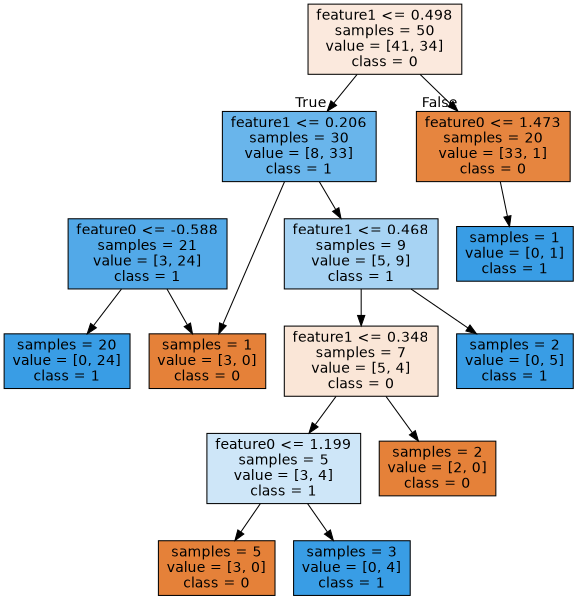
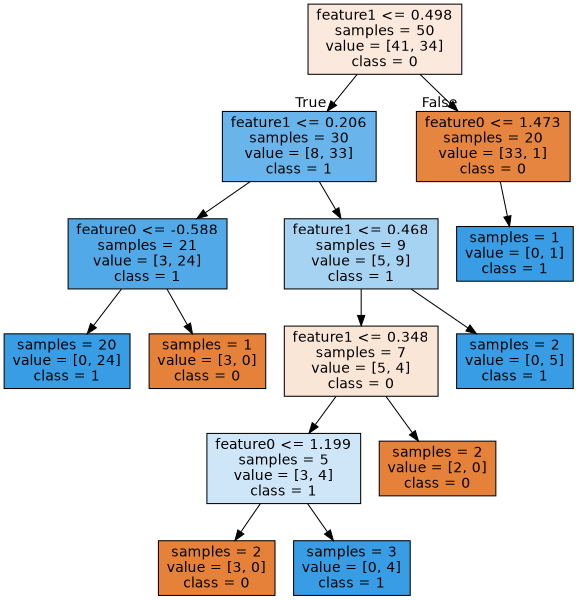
(254, 253) -> (228, 197)
(217, 568) -> (217, 568)
